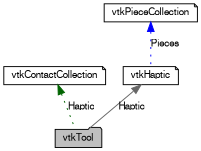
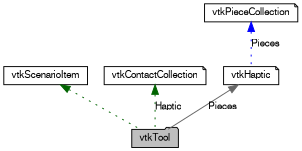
none -> (46, 76)
(132, 107) -> (223, 107)
